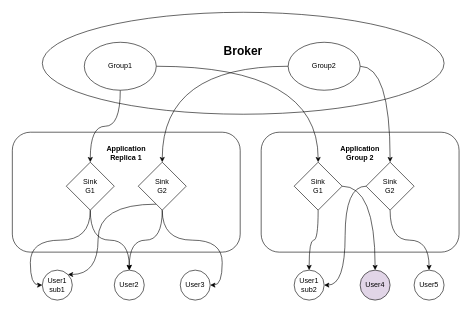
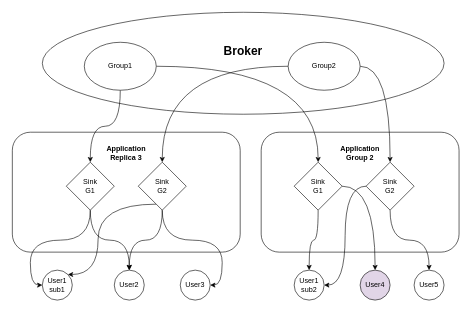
(126, 192) -> (126, 192)
